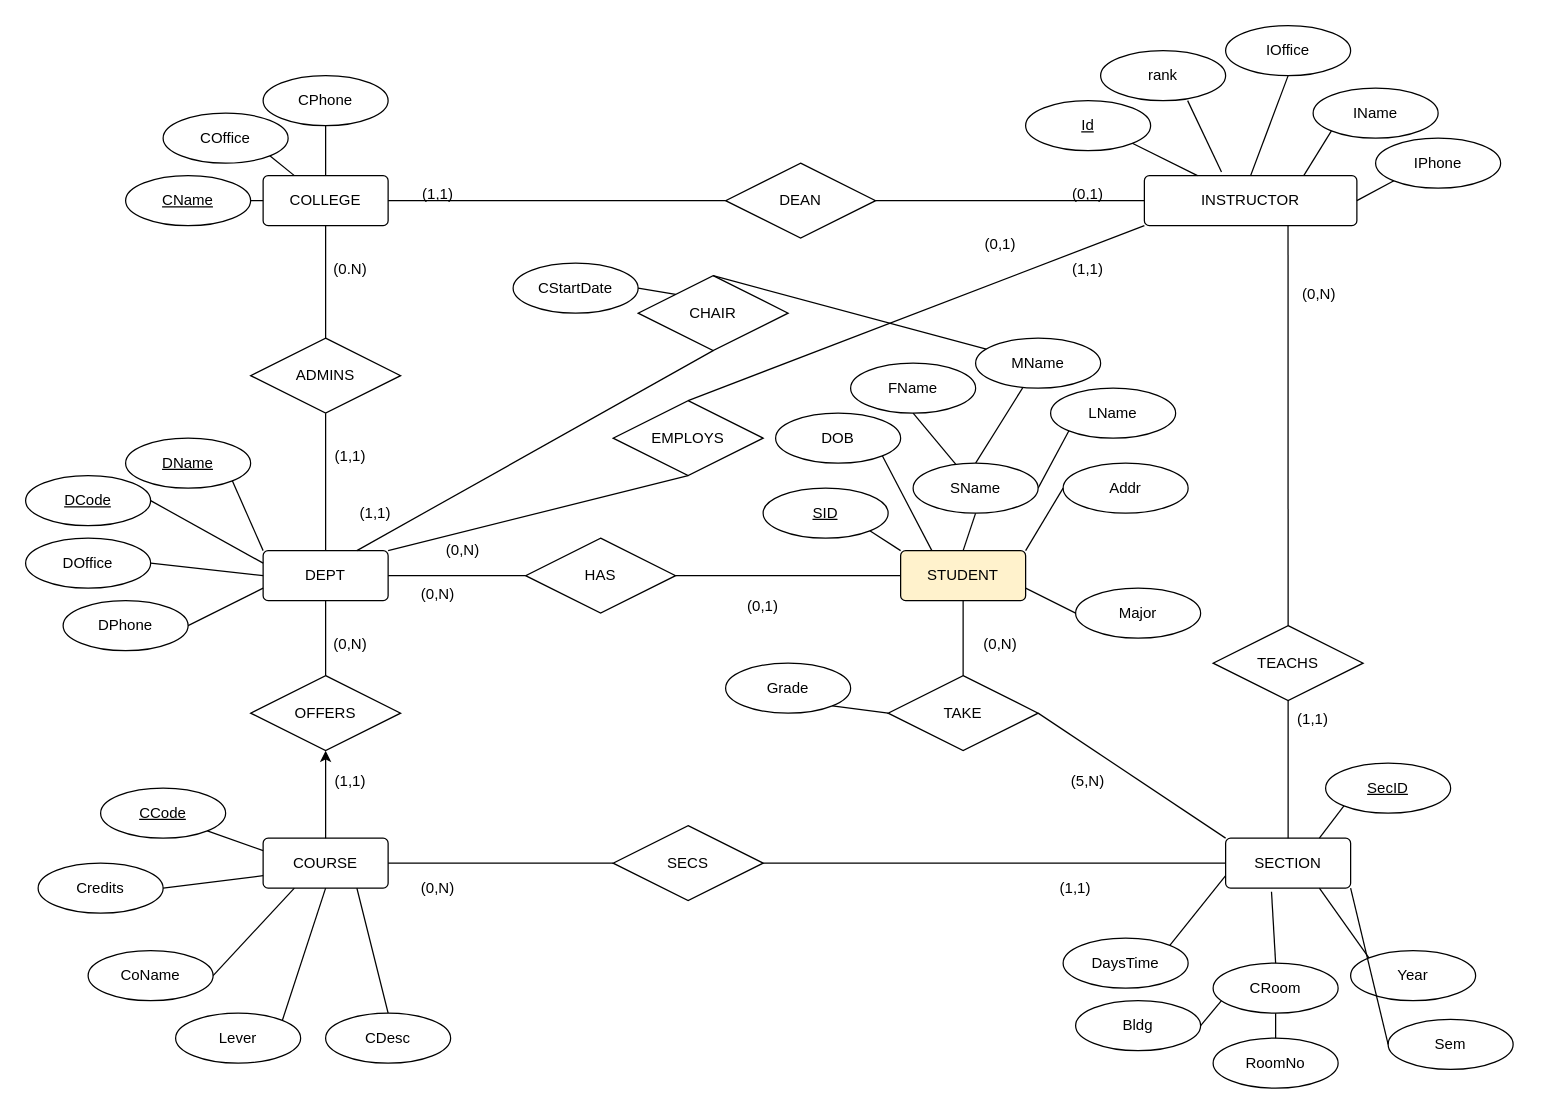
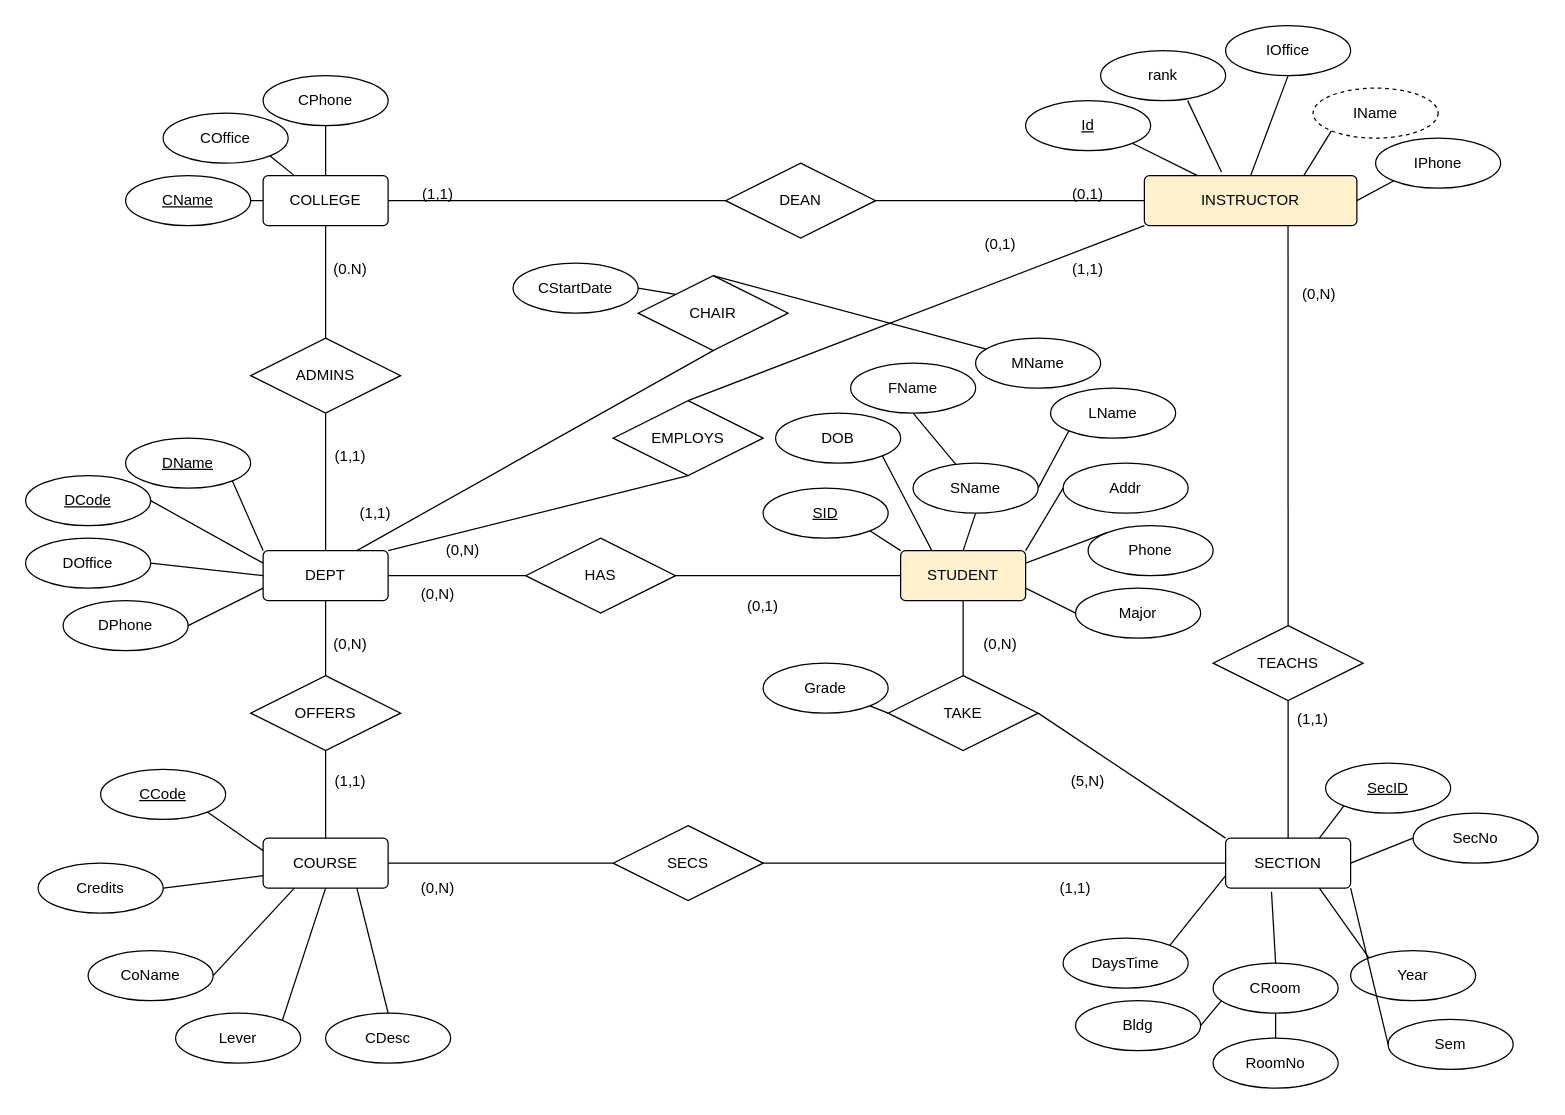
(1376, 113) -> (1376, 113)
(1251, 201) -> (1251, 201)
(999, 426) -> none
none -> (1066, 548)
none -> (1151, 551)
(788, 688) -> (826, 688)
(326, 761) -> (326, 757)
(163, 813) -> (163, 794)
none -> (1476, 838)
none -> (1381, 851)
